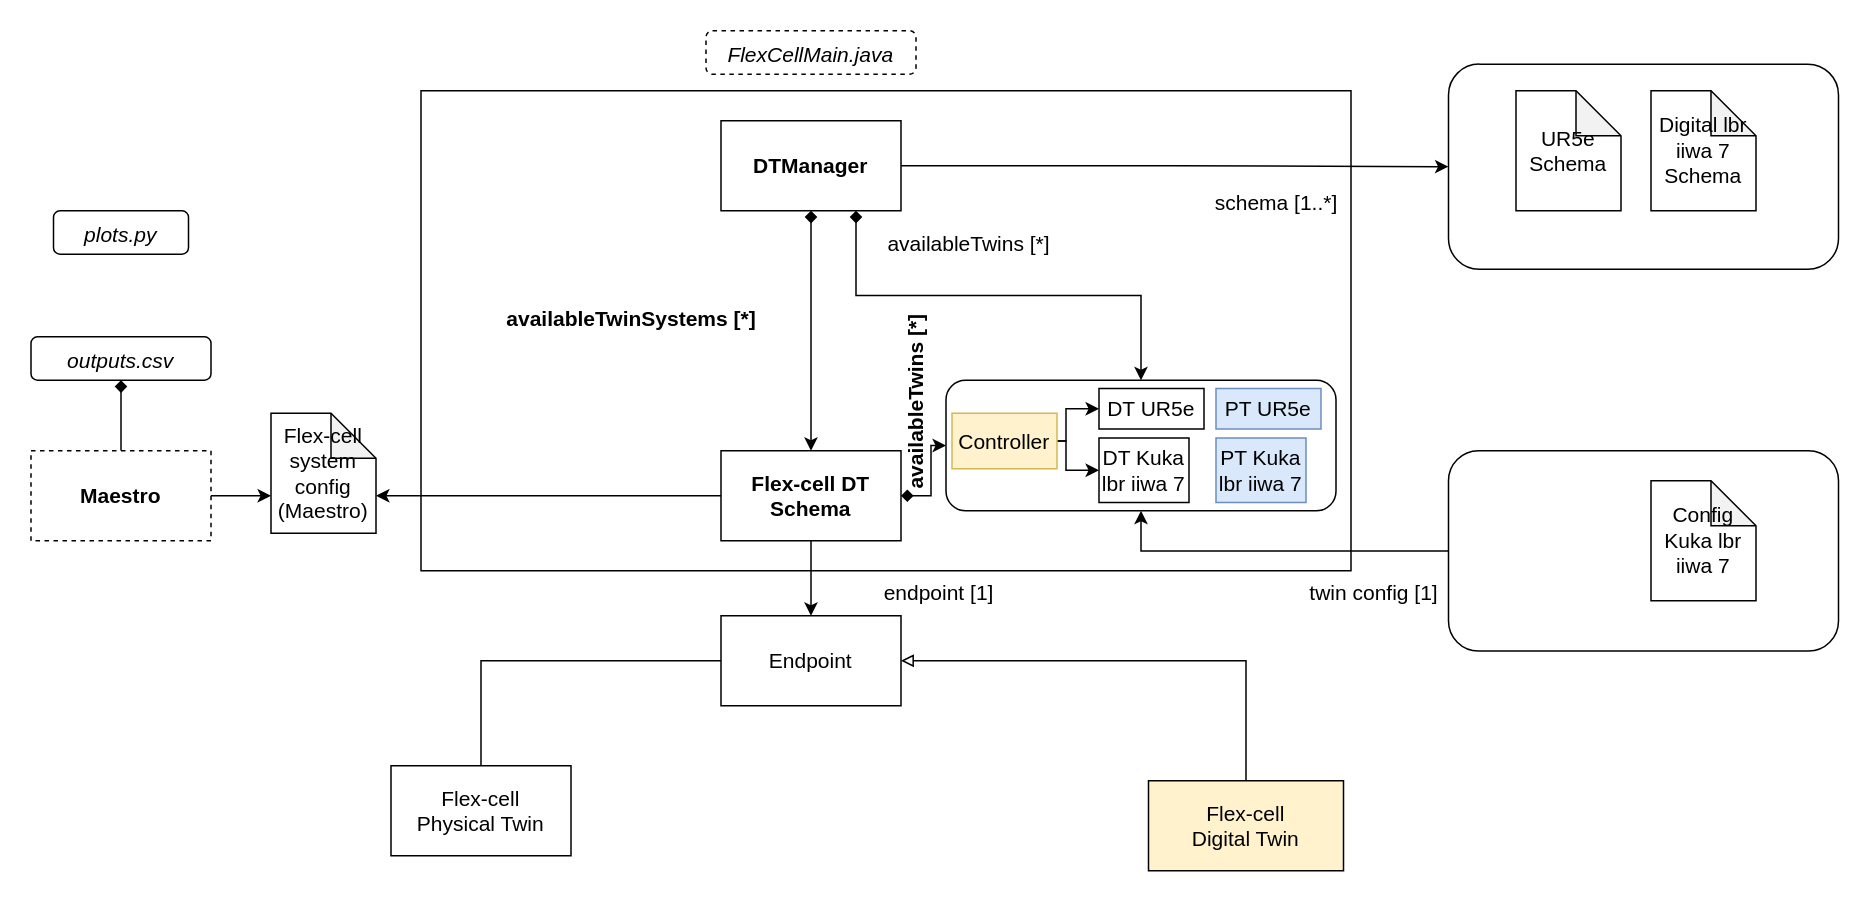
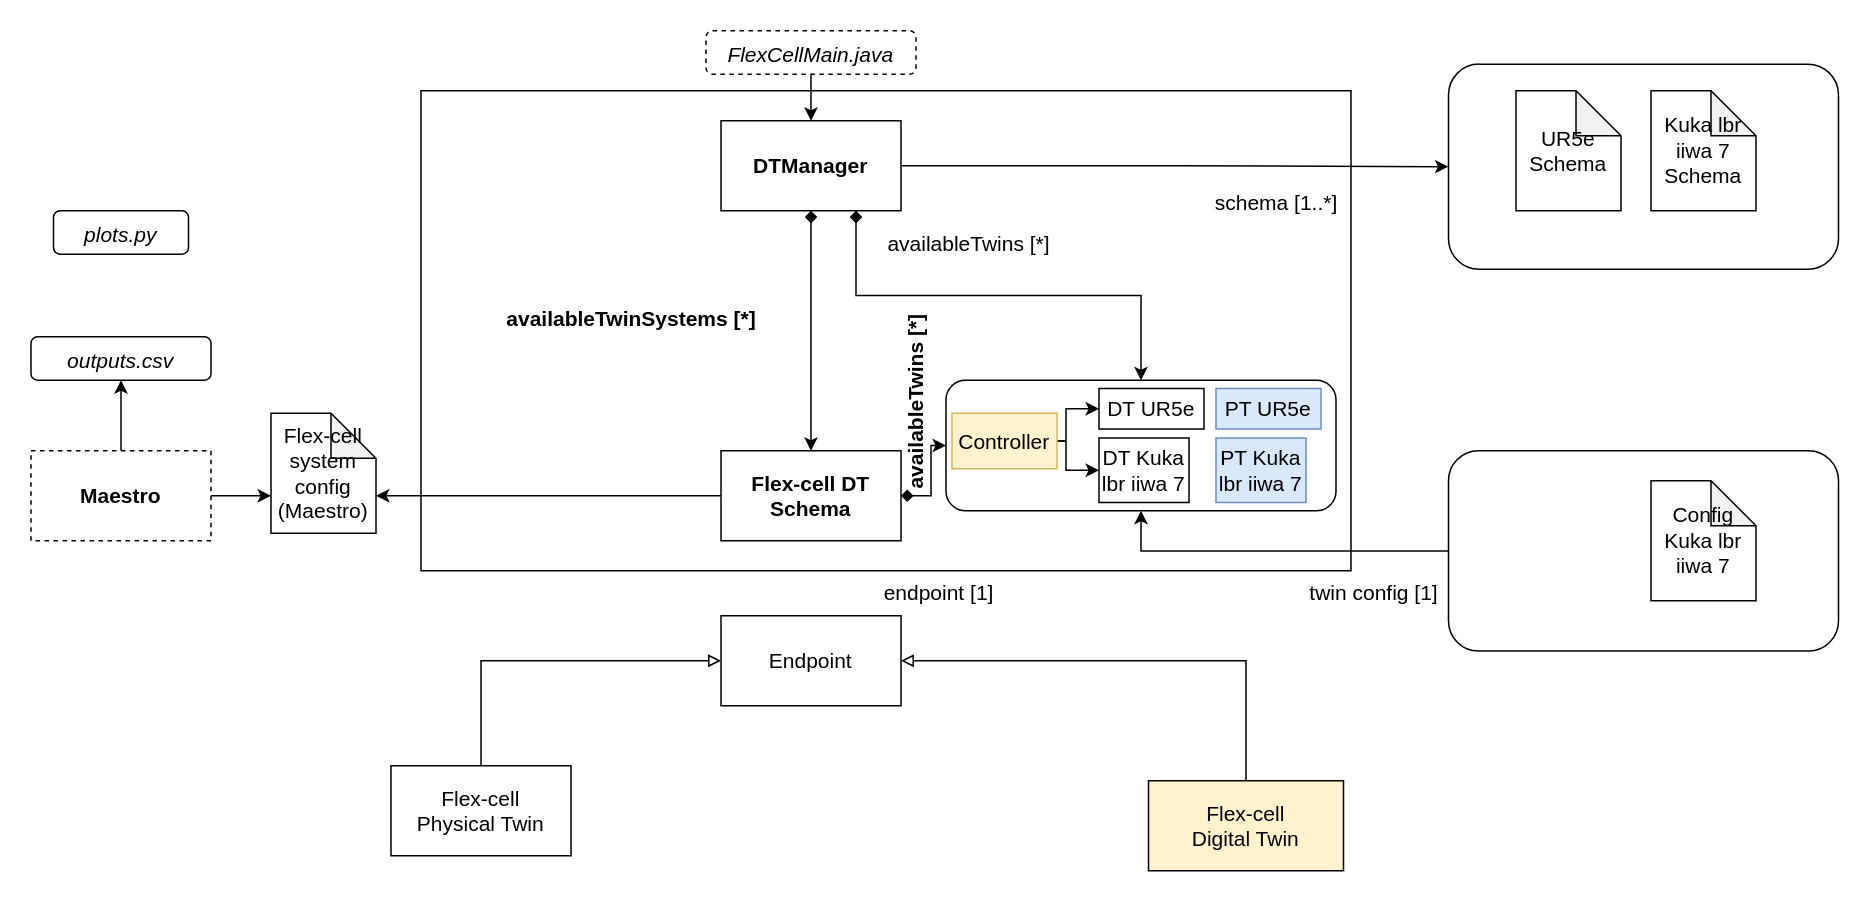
none -> (811, 93)
(1703, 151) -> (1703, 151)
(121, 393) -> (121, 392)
(811, 573) -> none
(713, 661) -> (707, 661)
